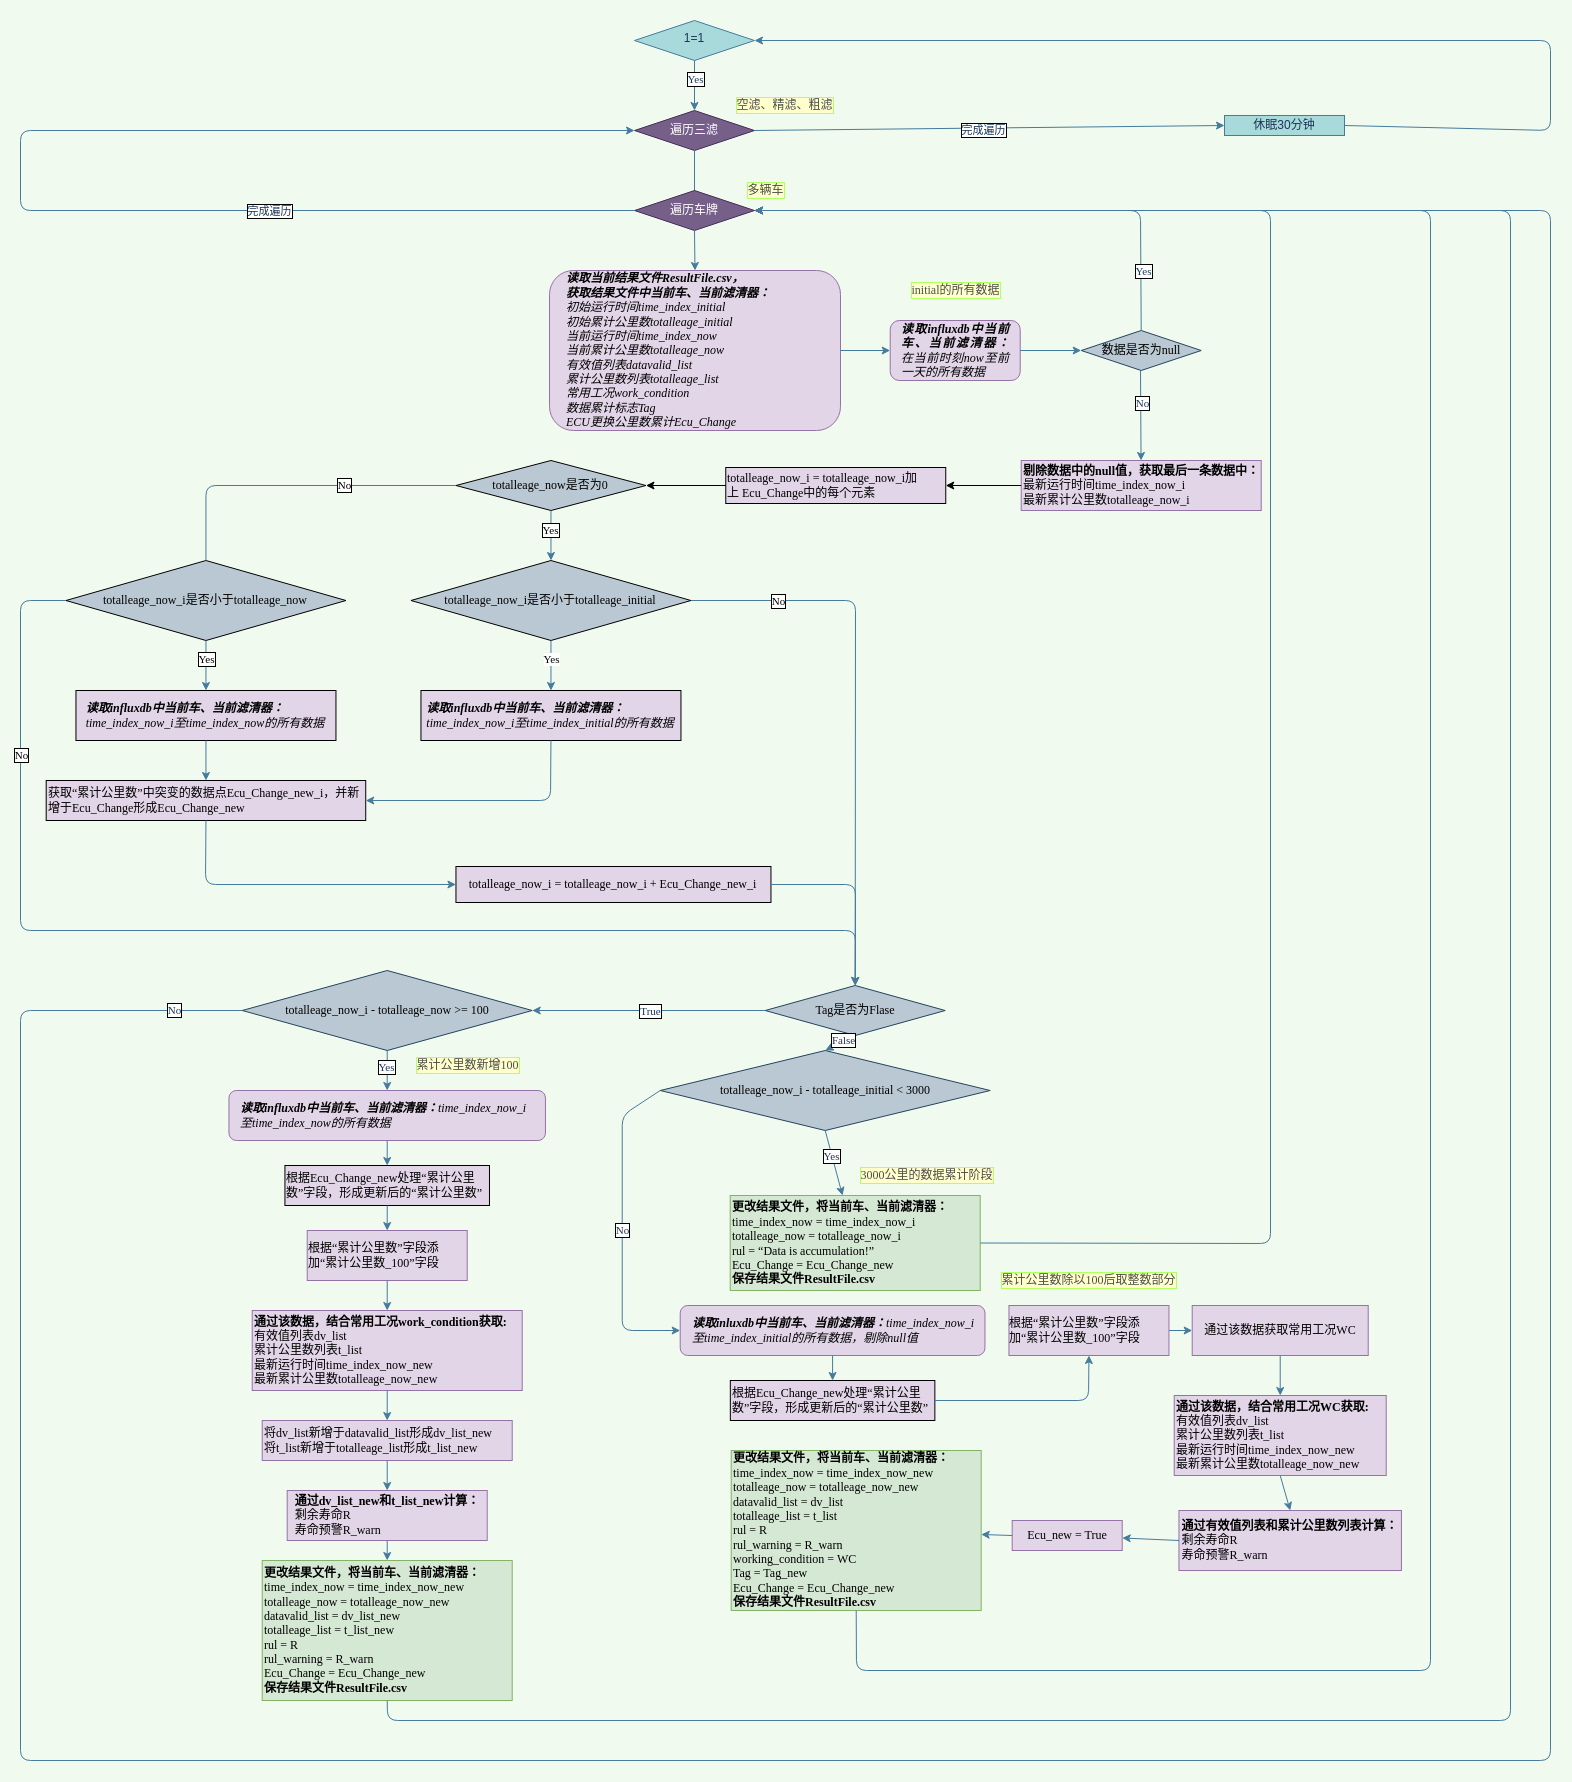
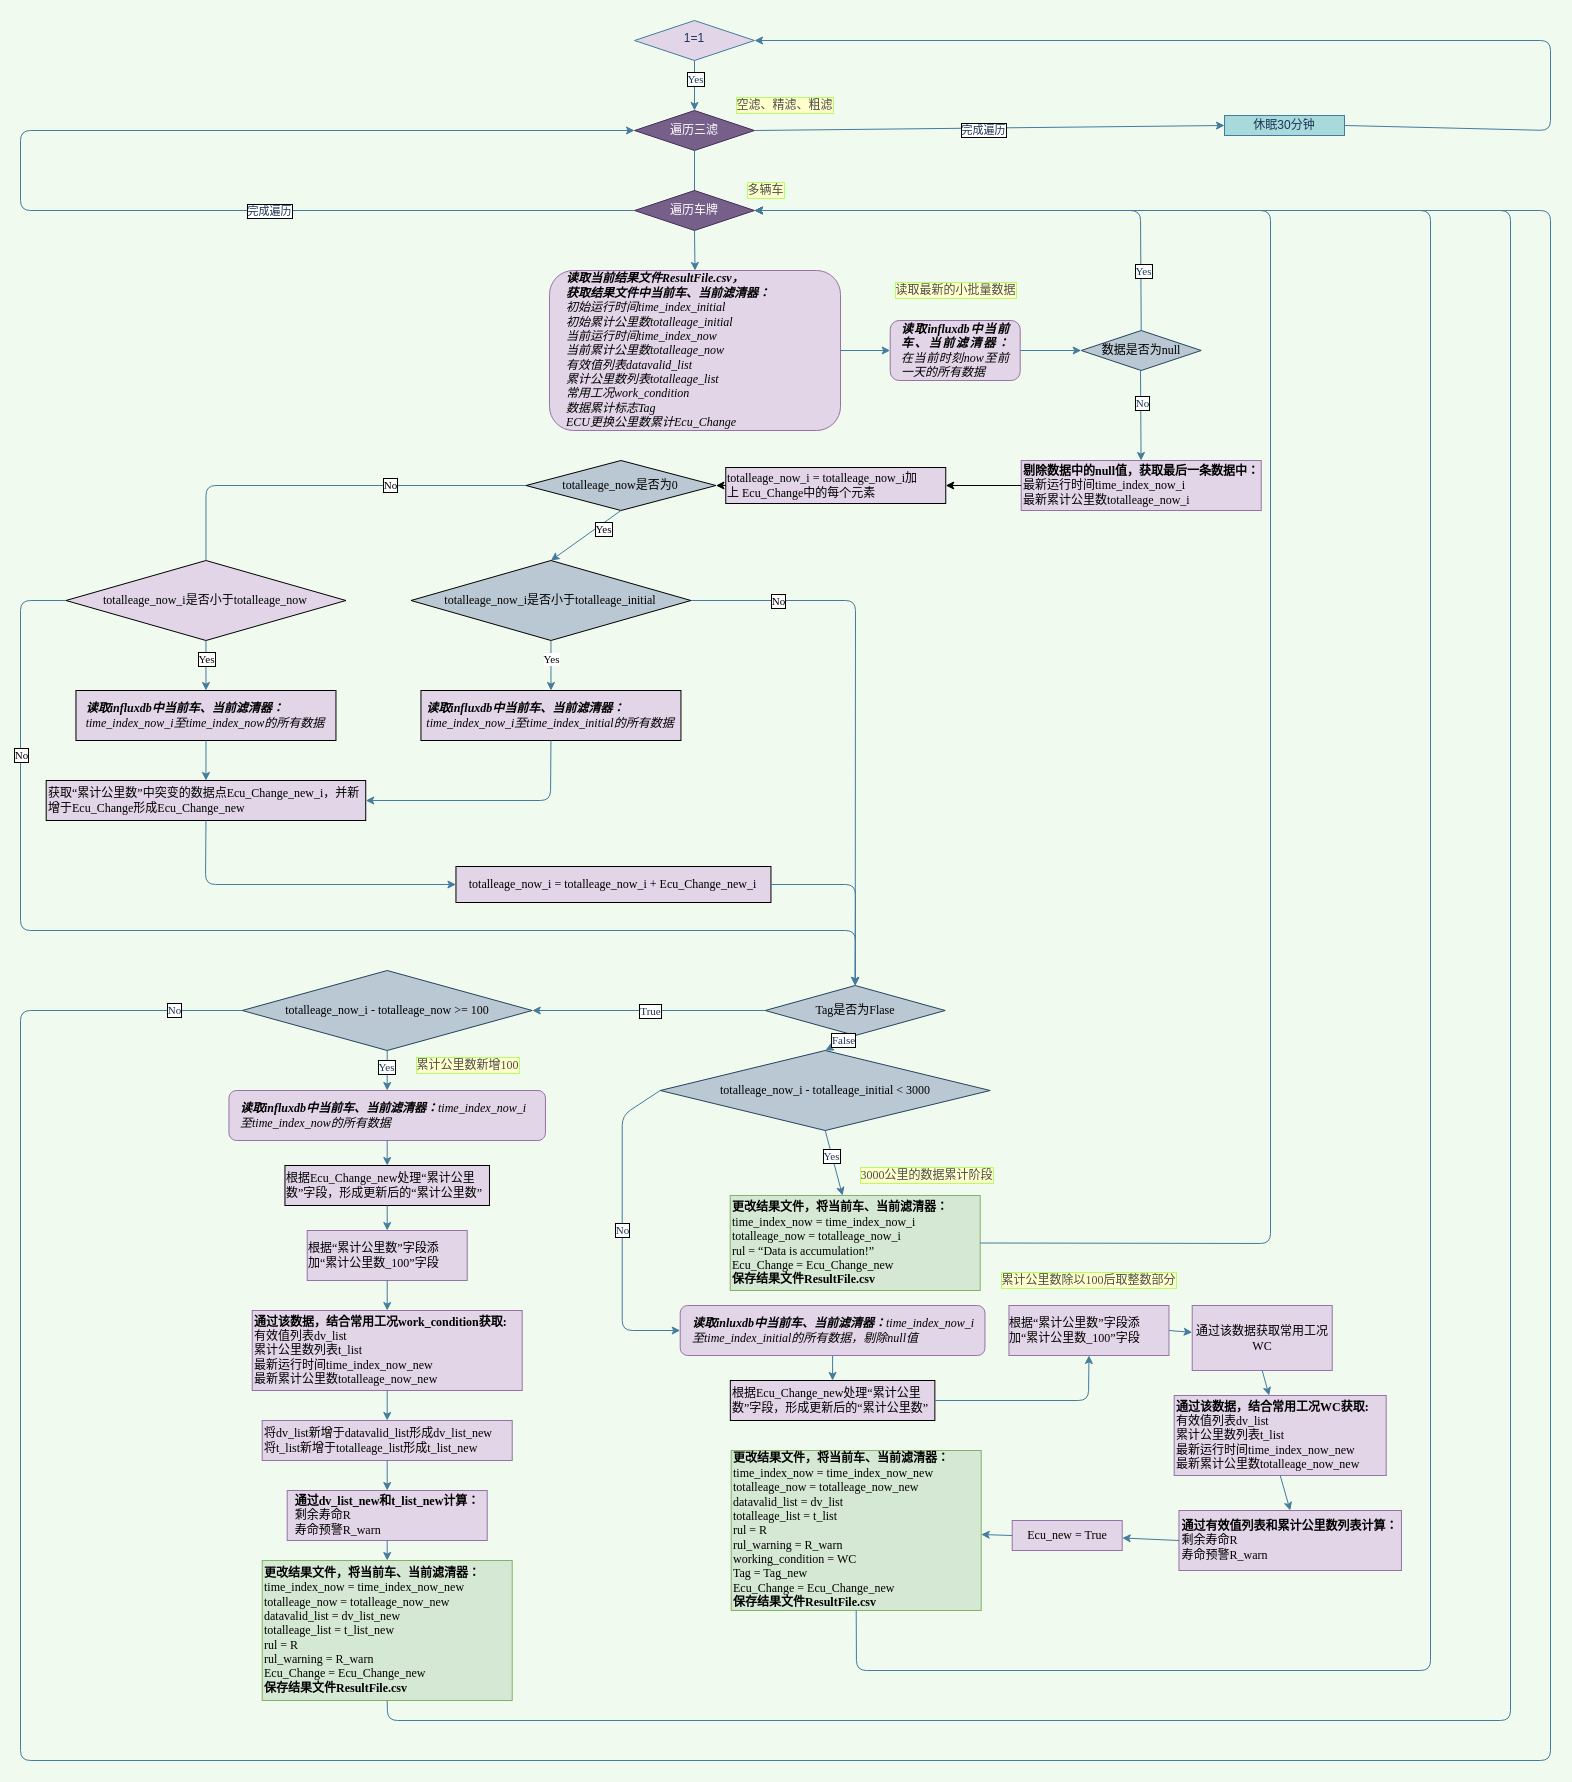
(695, 41) -> (695, 41)
(956, 291) -> (956, 291)
(551, 486) -> (621, 486)
(206, 601) -> (206, 601)
(1280, 1331) -> (1262, 1338)
